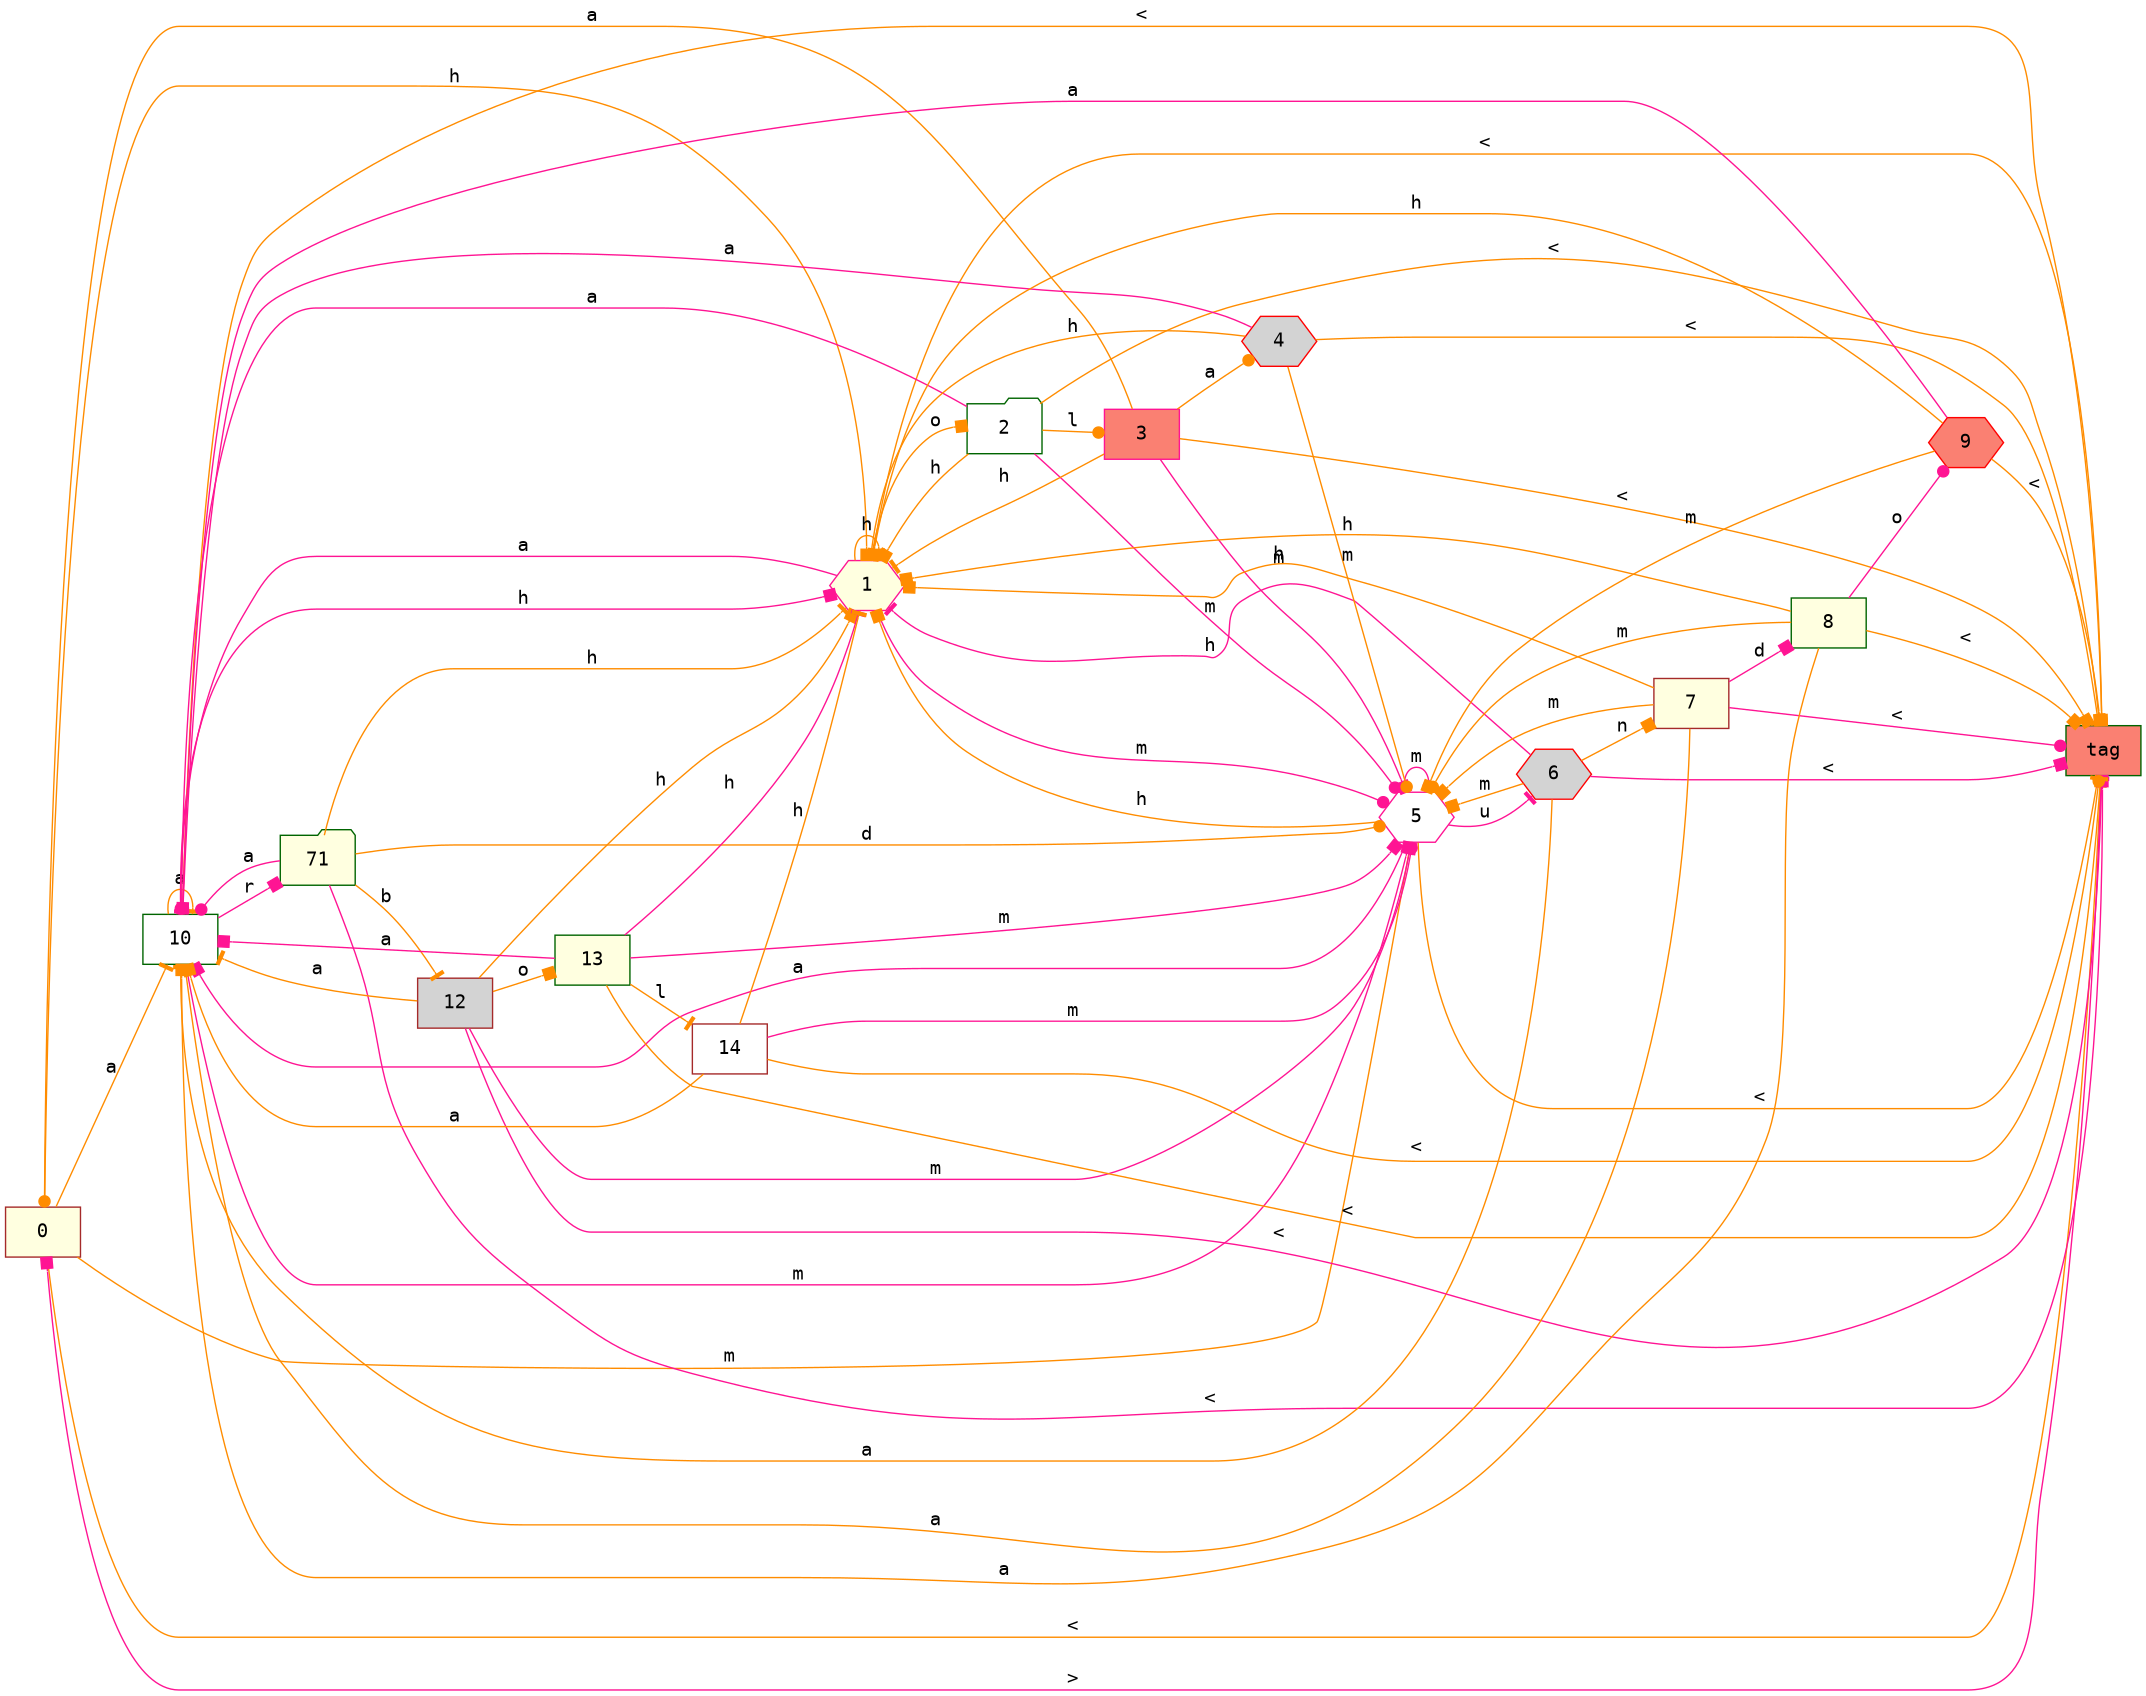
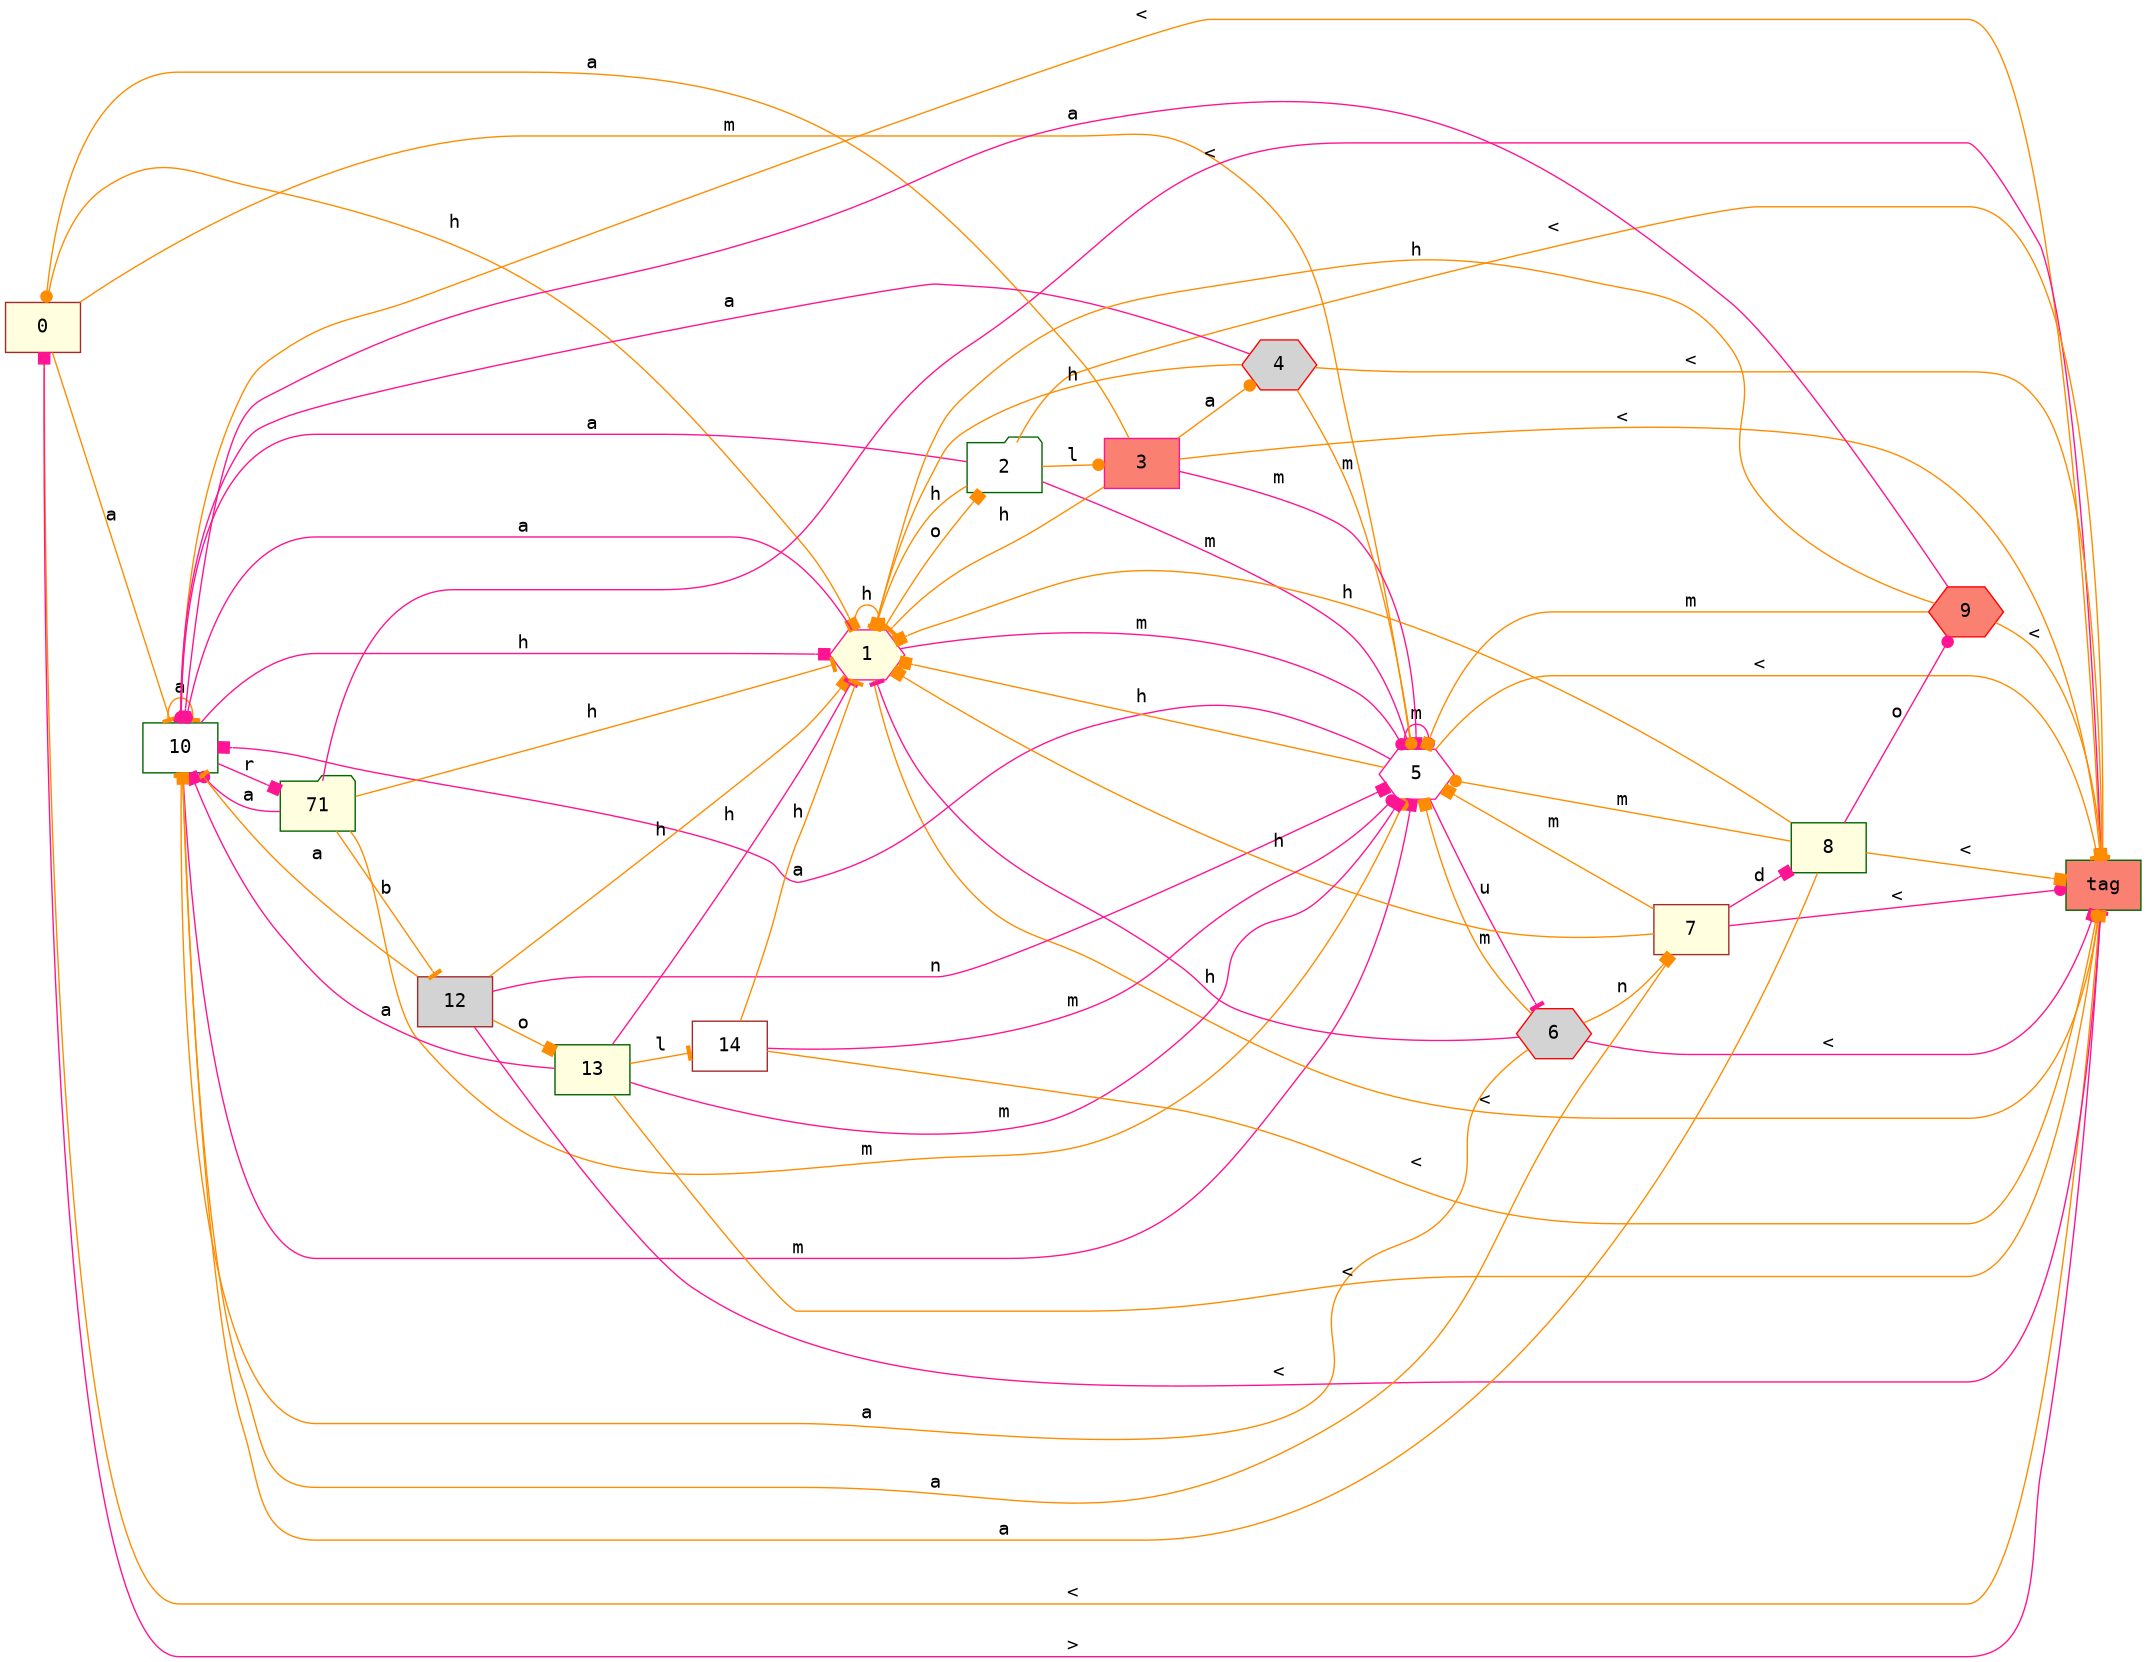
(867, 835) -> (867, 1150)
(414, 1127) -> none
(936, 1169) -> (936, 966)
